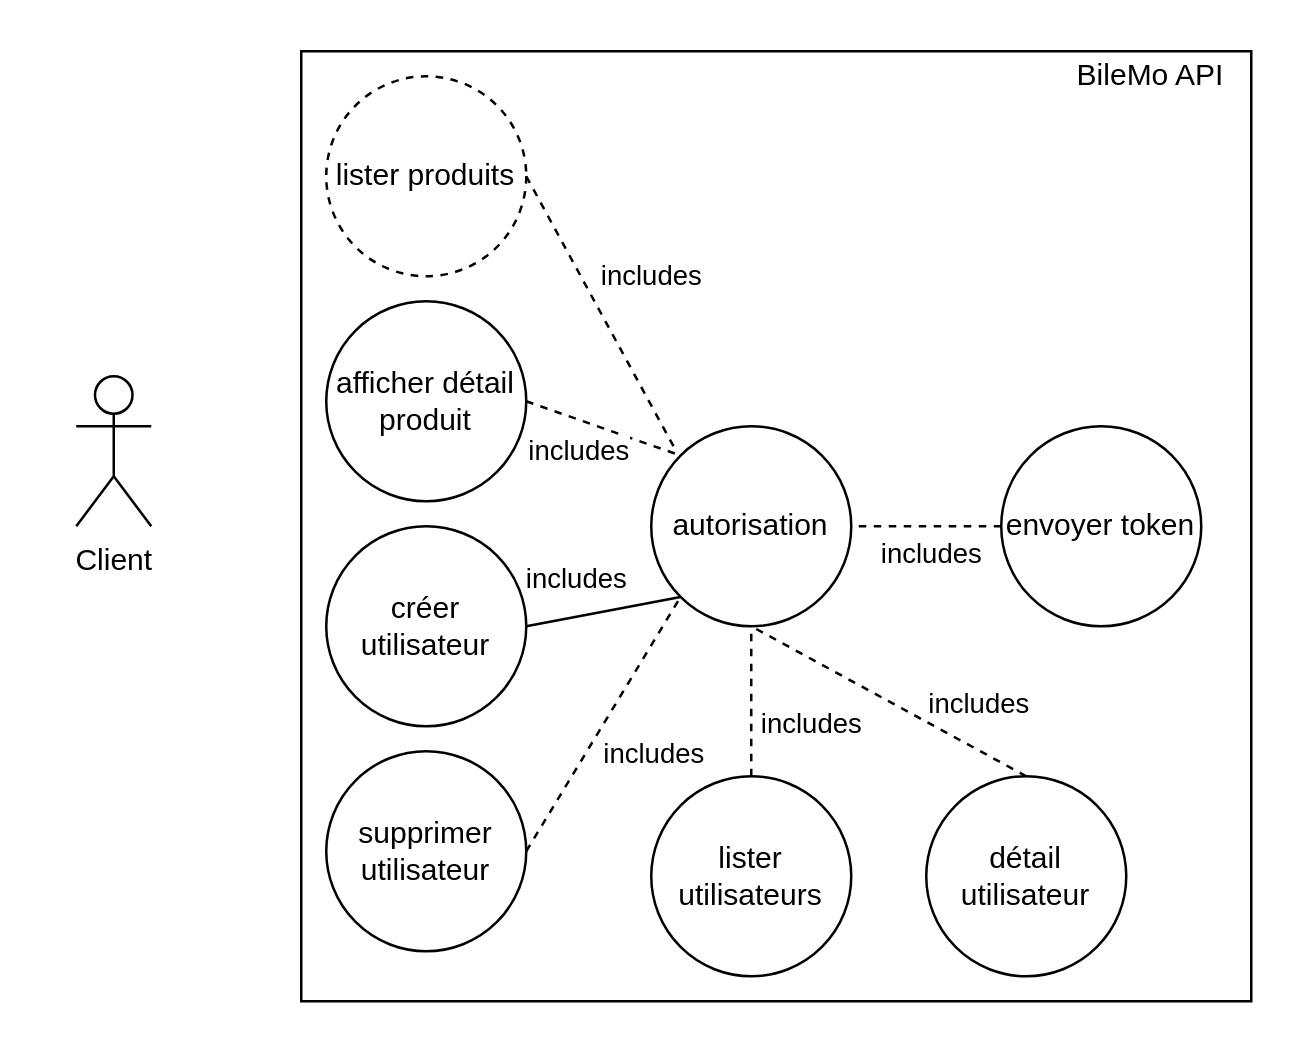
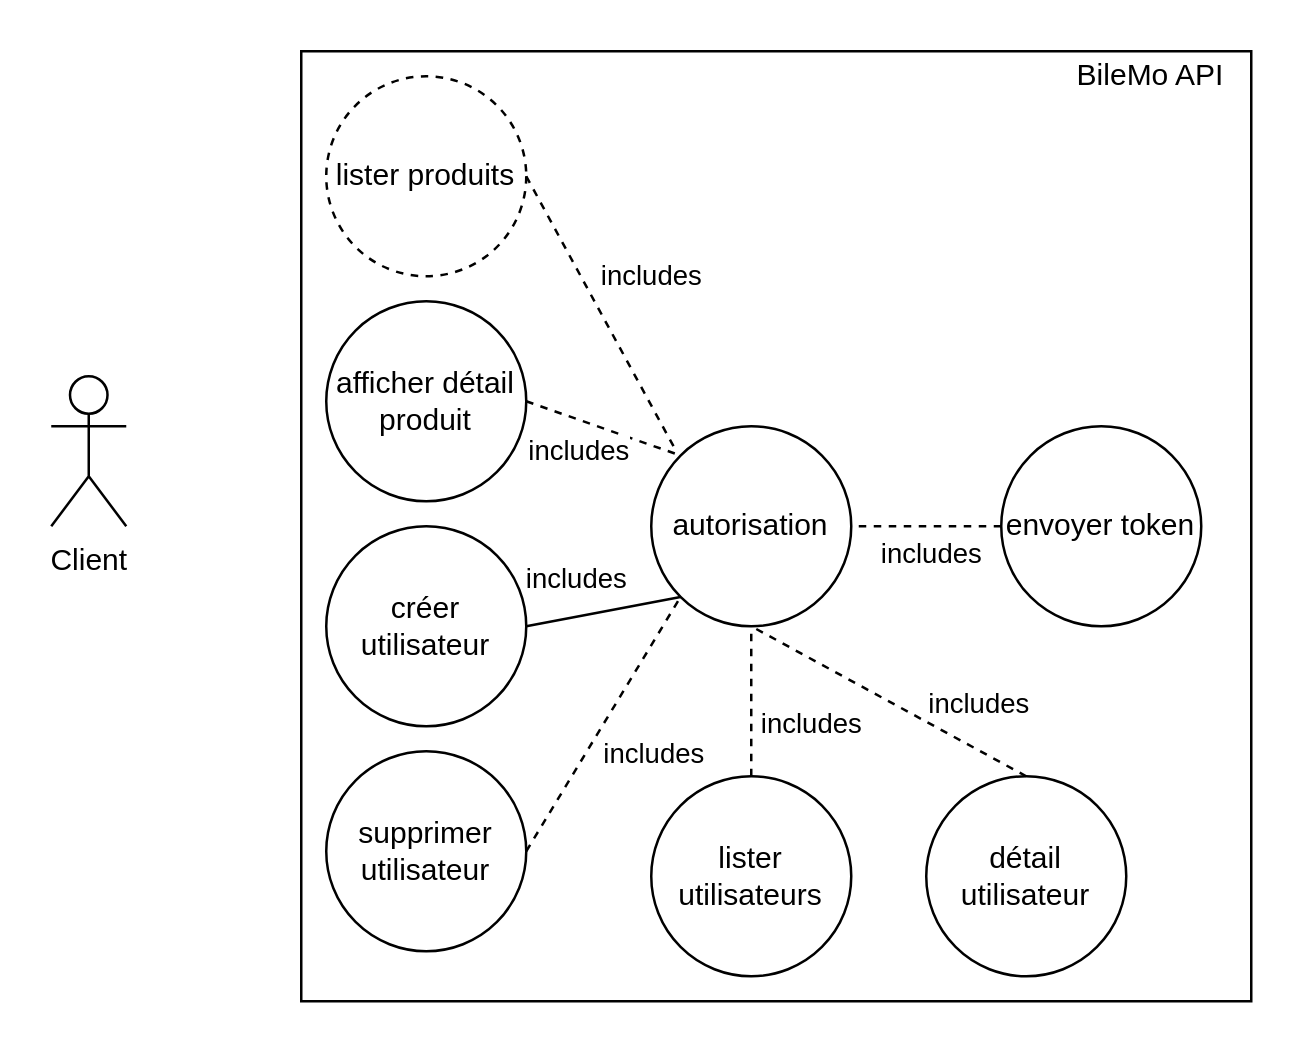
(114, 451) -> (89, 451)
